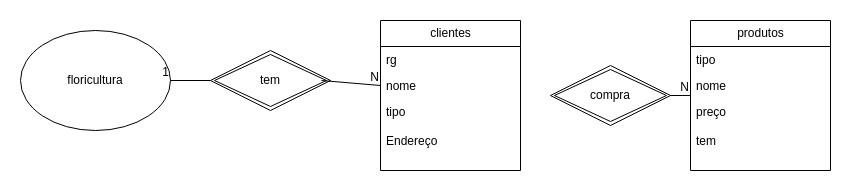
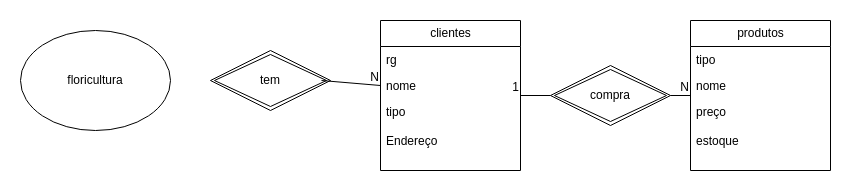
(191, 81) -> none
none -> (536, 96)
(713, 120) -> (720, 120)
